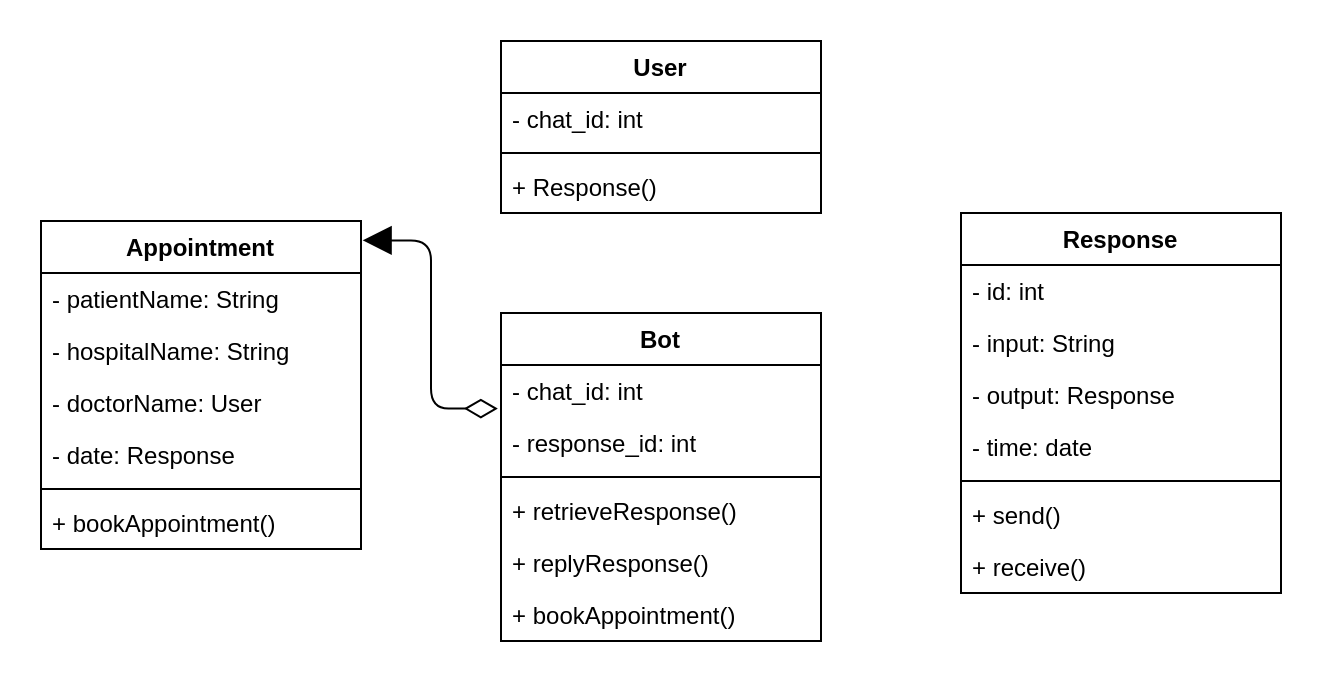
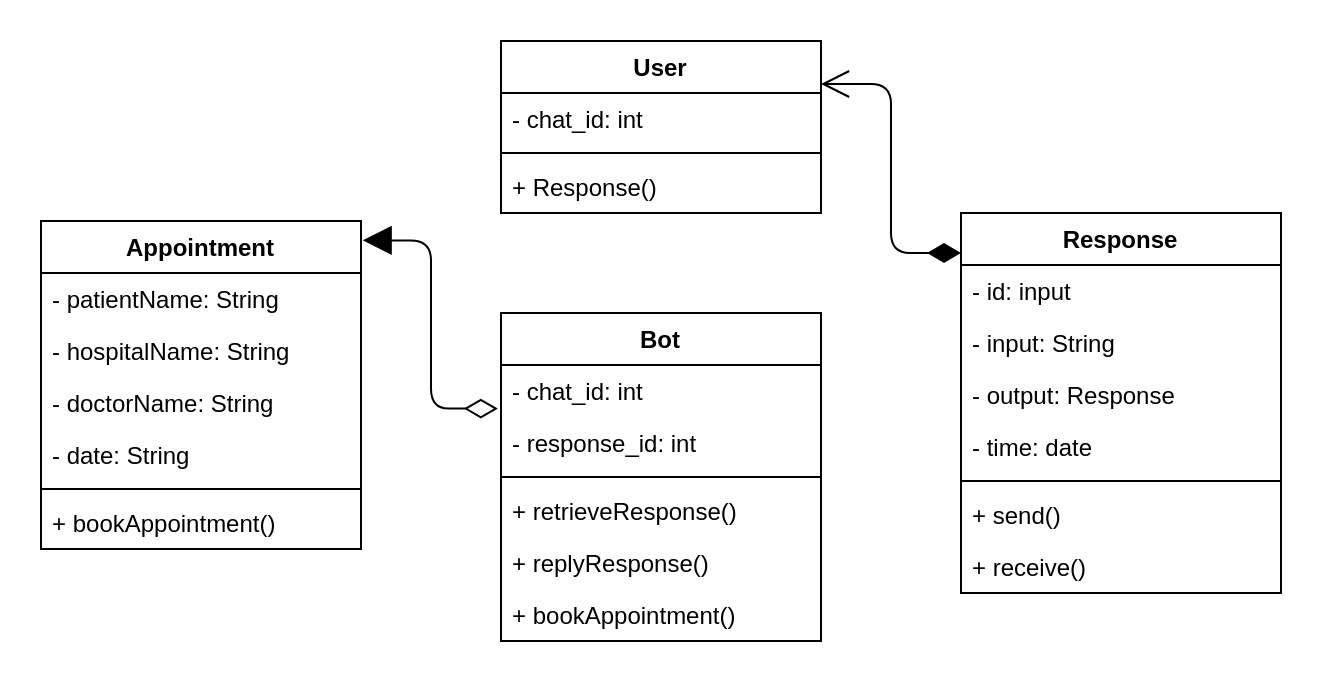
none -> (891, 156)
(1017, 292) -> (1030, 292)
(164, 404) -> (174, 404)
(150, 456) -> (134, 456)
